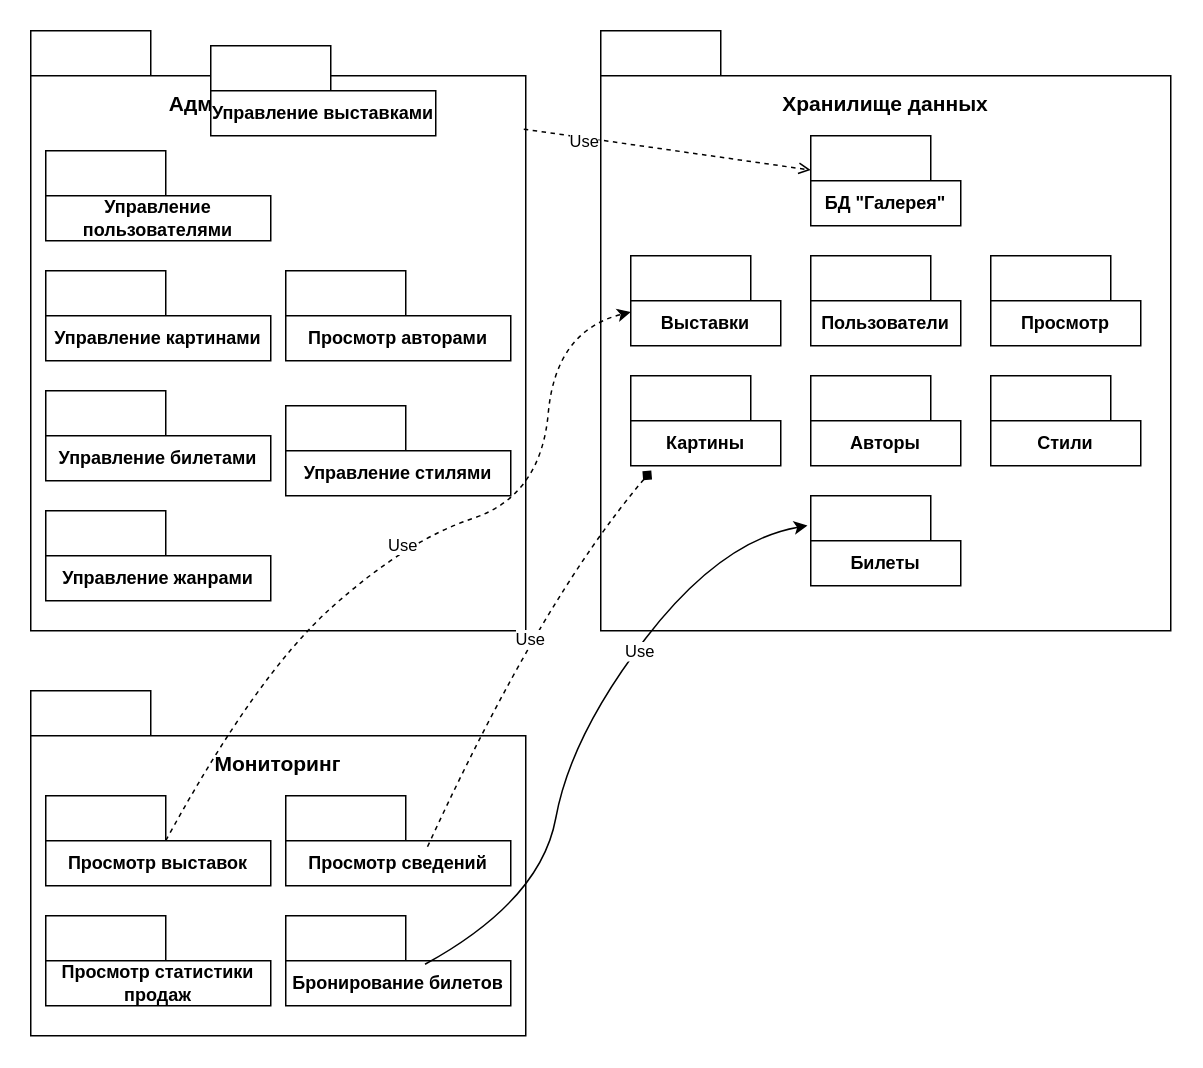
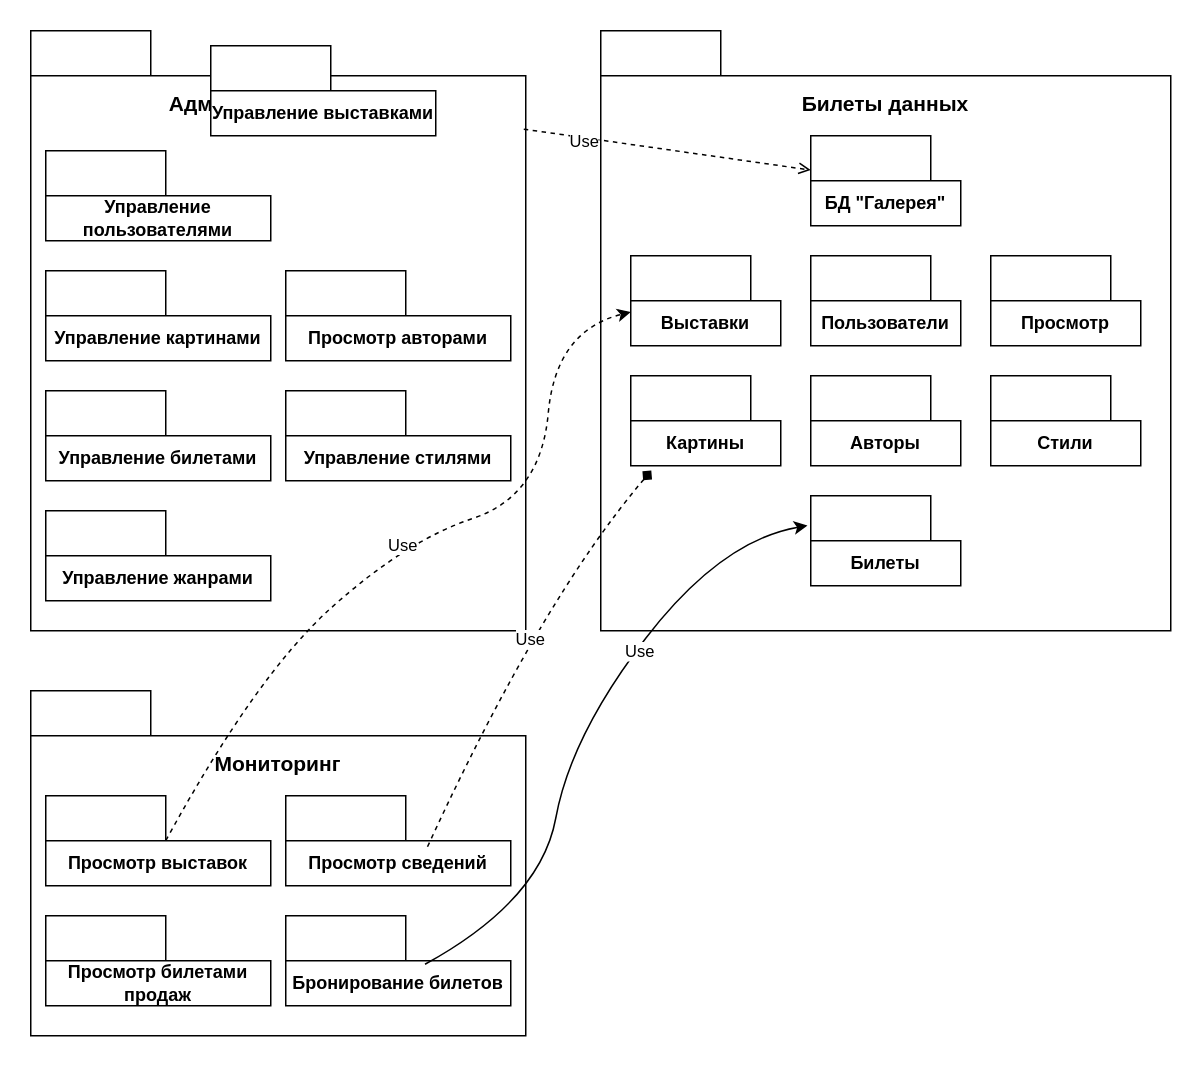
(886, 105) -> (886, 105)
(398, 451) -> (398, 436)
(158, 983) -> (158, 983)
